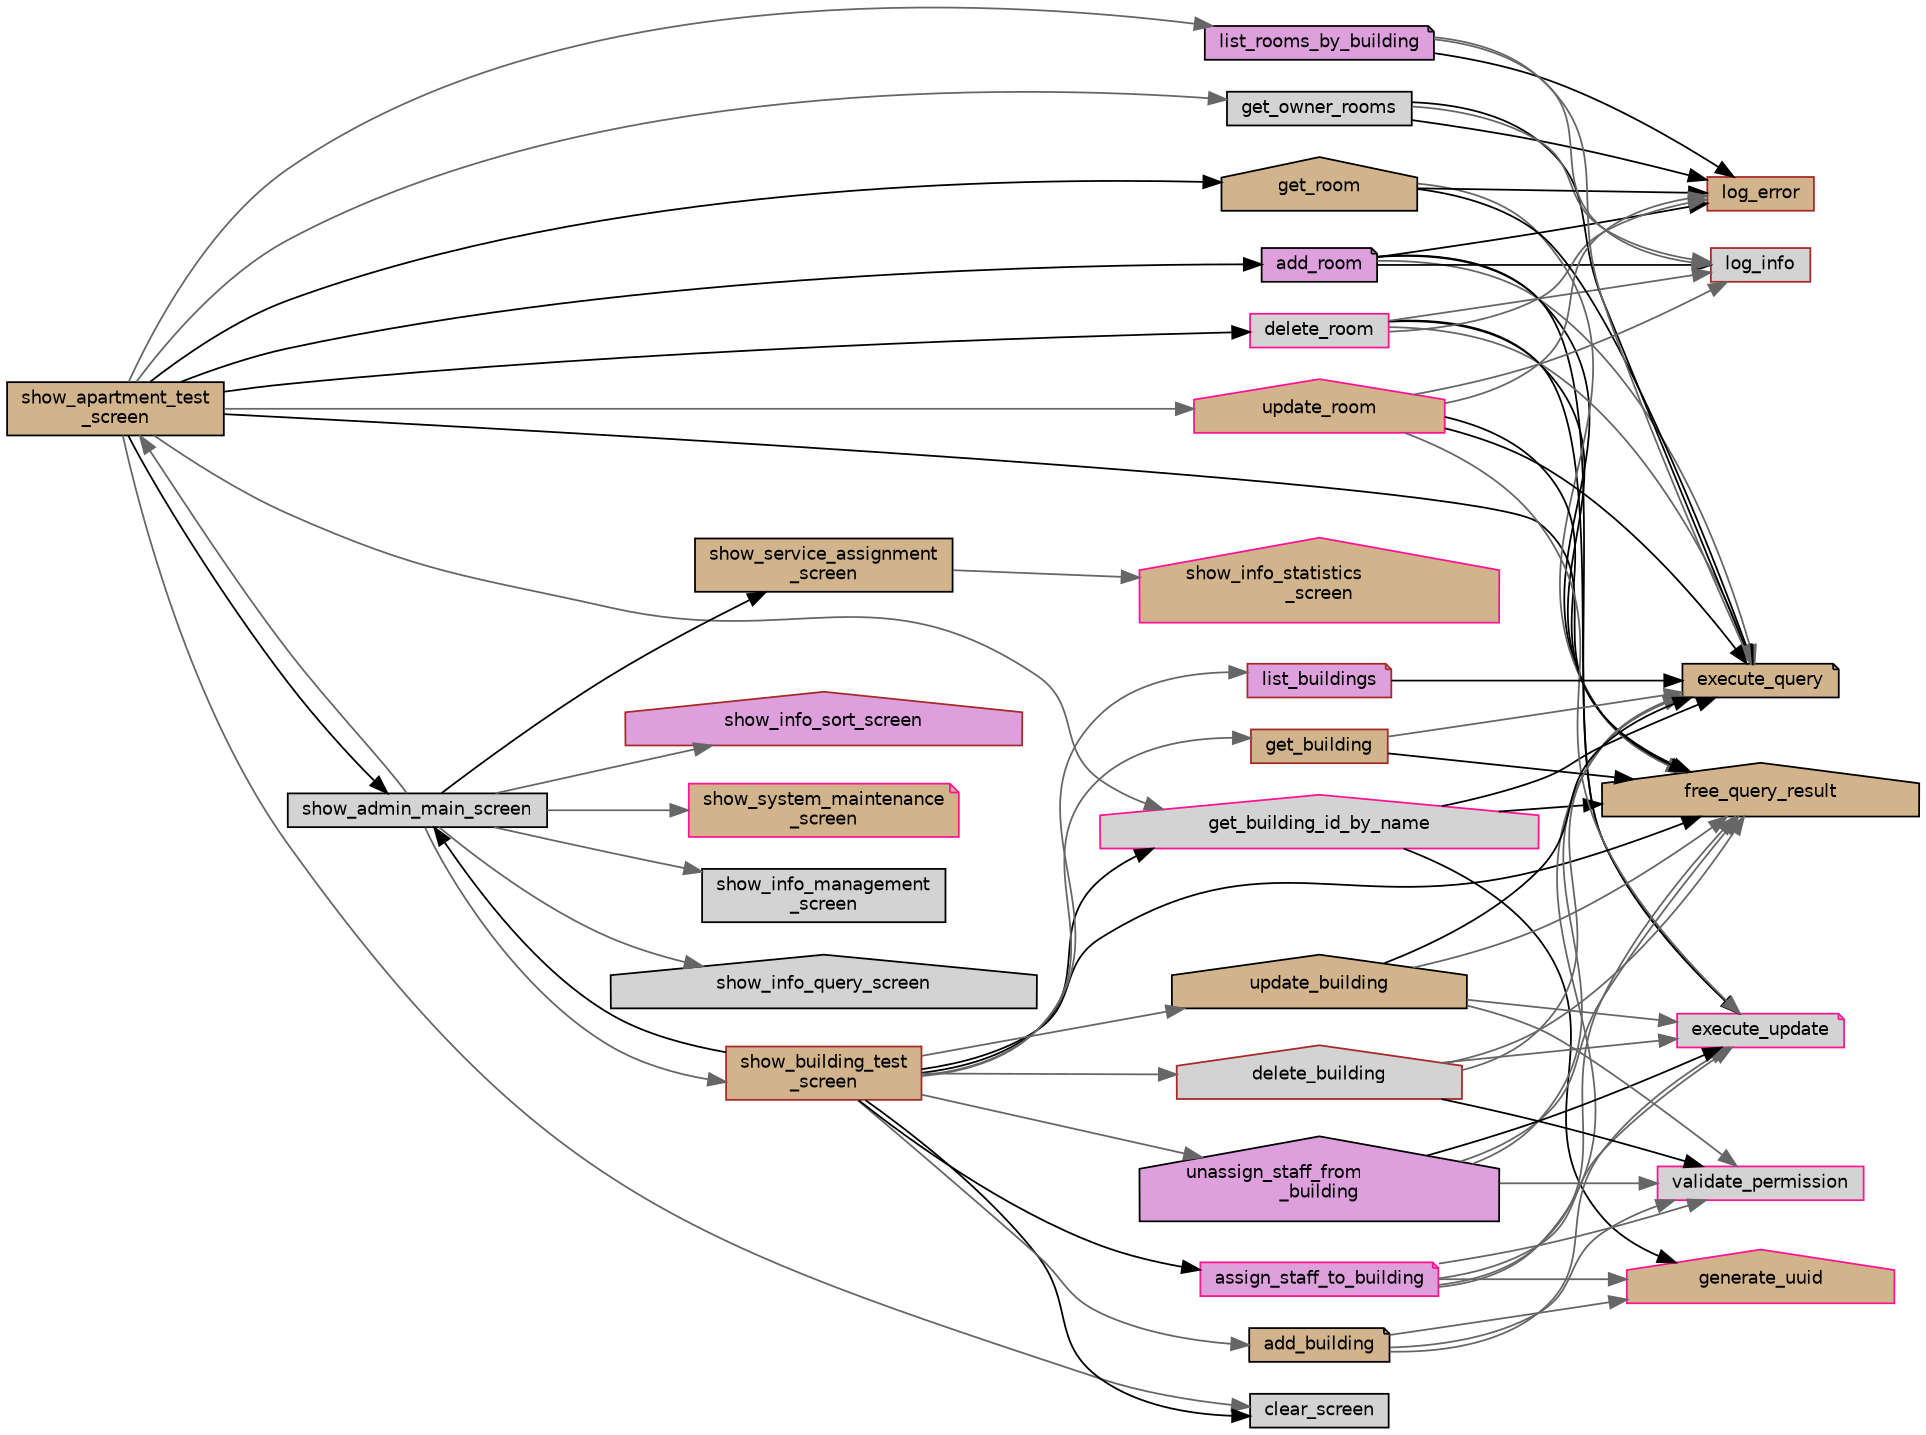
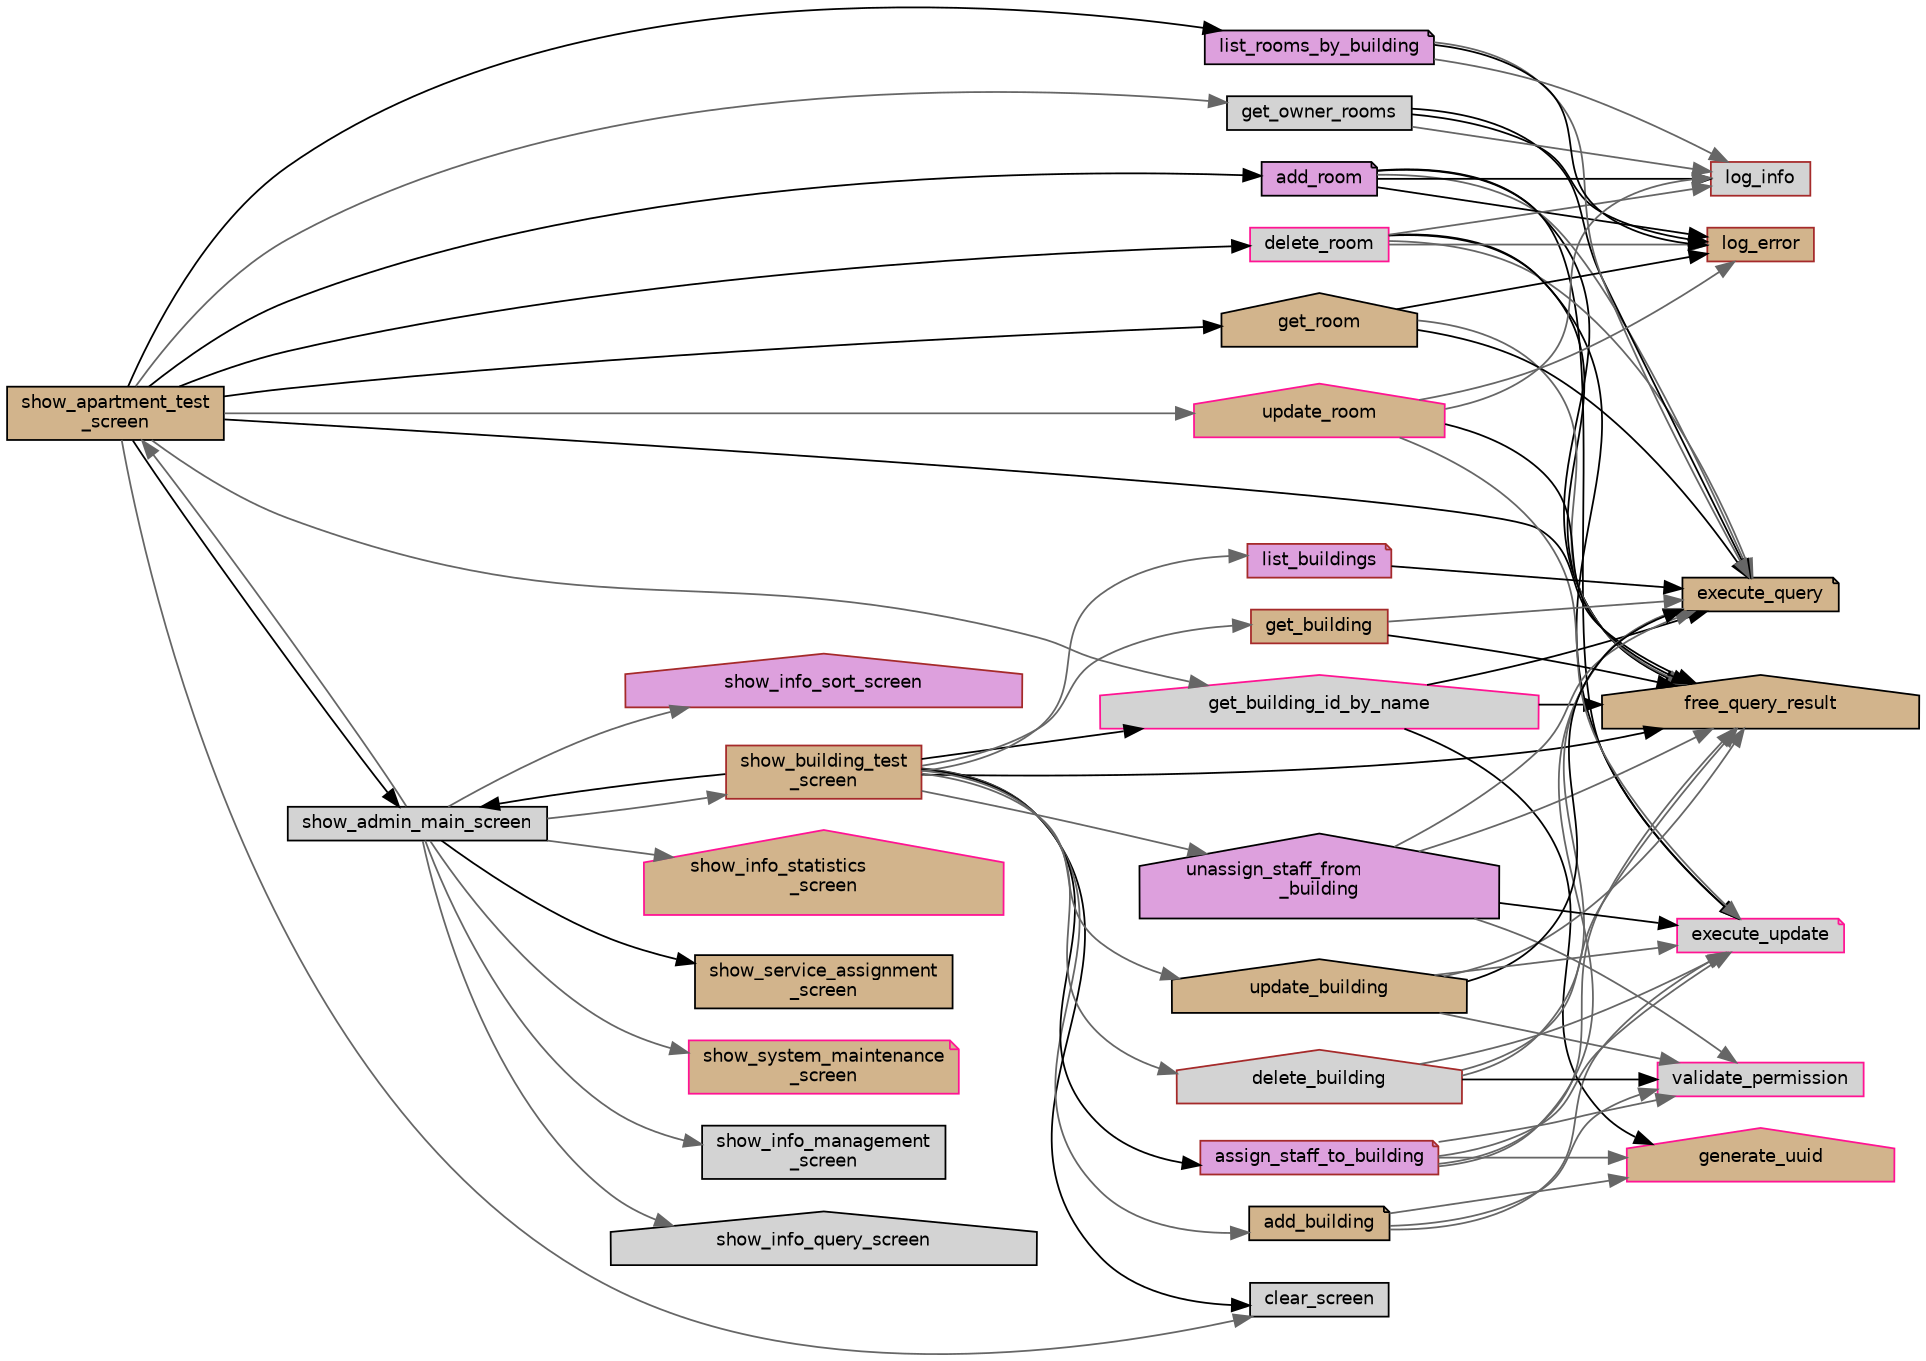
(595, 43) -> (596, 40)
(1608, 514) -> none
(1037, 574) -> (601, 848)
(1319, 1279) -> (1319, 1158)
